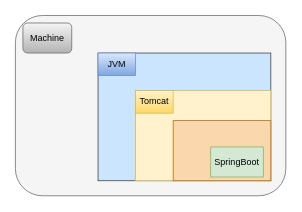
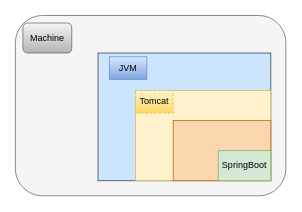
(117, 64) -> (128, 68)
(154, 102) -> (154, 102)
(237, 162) -> (244, 165)
